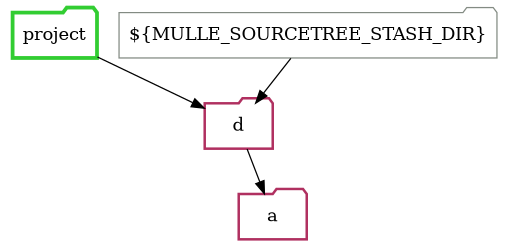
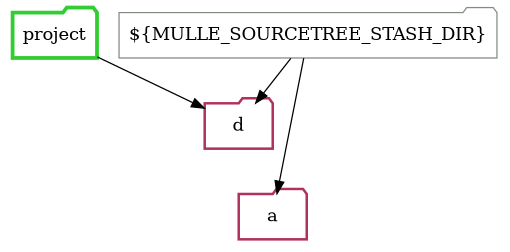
(253, 166) -> (292, 120)
